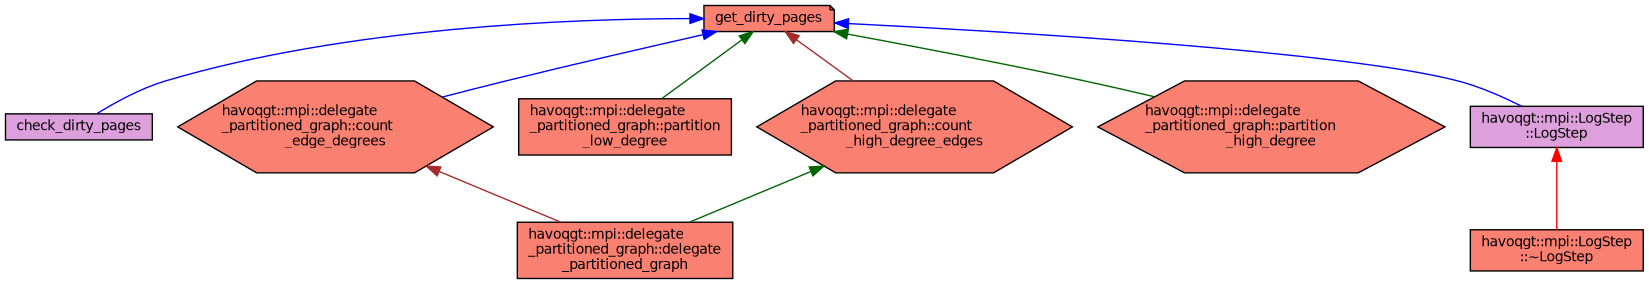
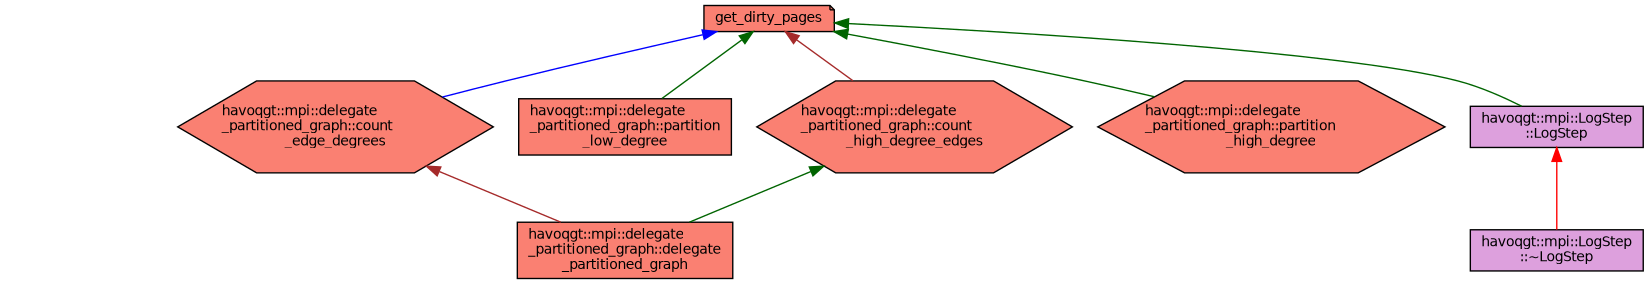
(1189, 46) -> (1189, 46)
(79, 127) -> none
(1557, 250) -> (1557, 250)
